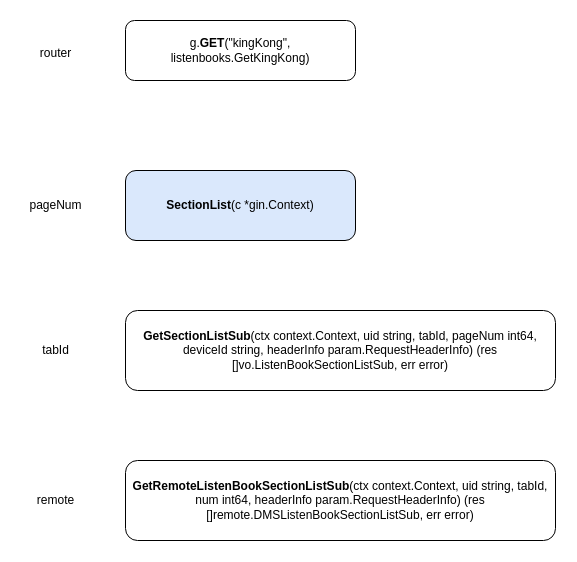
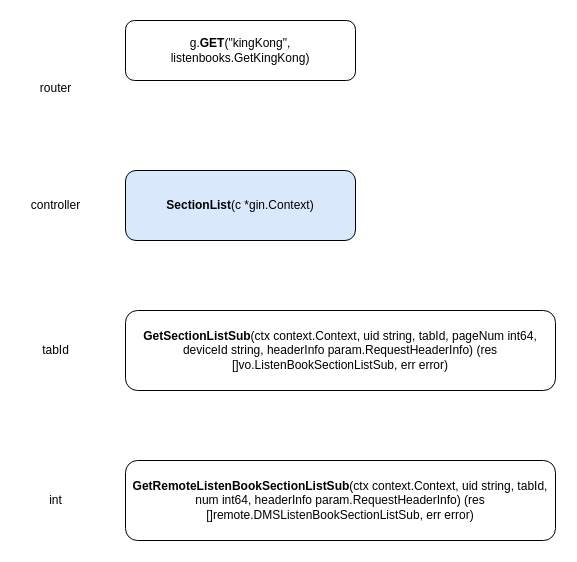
(56, 54) -> (56, 89)
(56, 206) -> (56, 206)
(56, 501) -> (56, 501)
